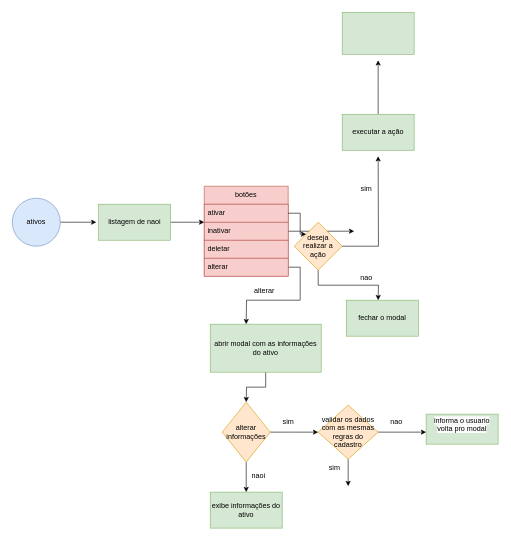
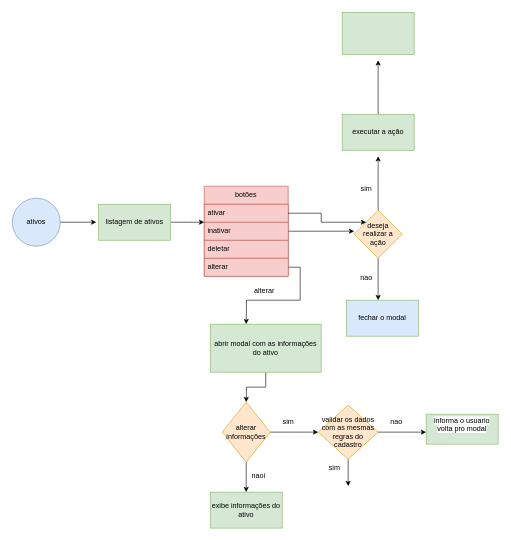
(135, 222) -> (135, 222)
(318, 246) -> (378, 234)
(383, 318) -> (383, 318)
